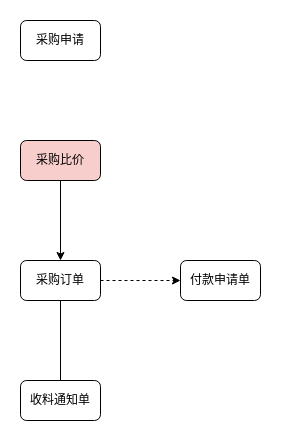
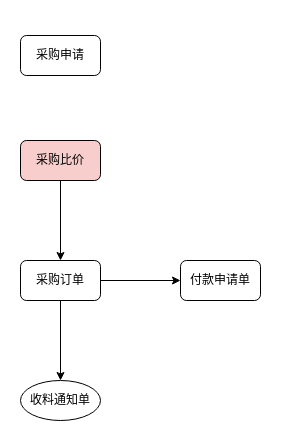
(61, 41) -> (61, 56)
(138, 281) -> (138, 281)
(61, 375) -> (61, 372)
(61, 401) -> (61, 401)
